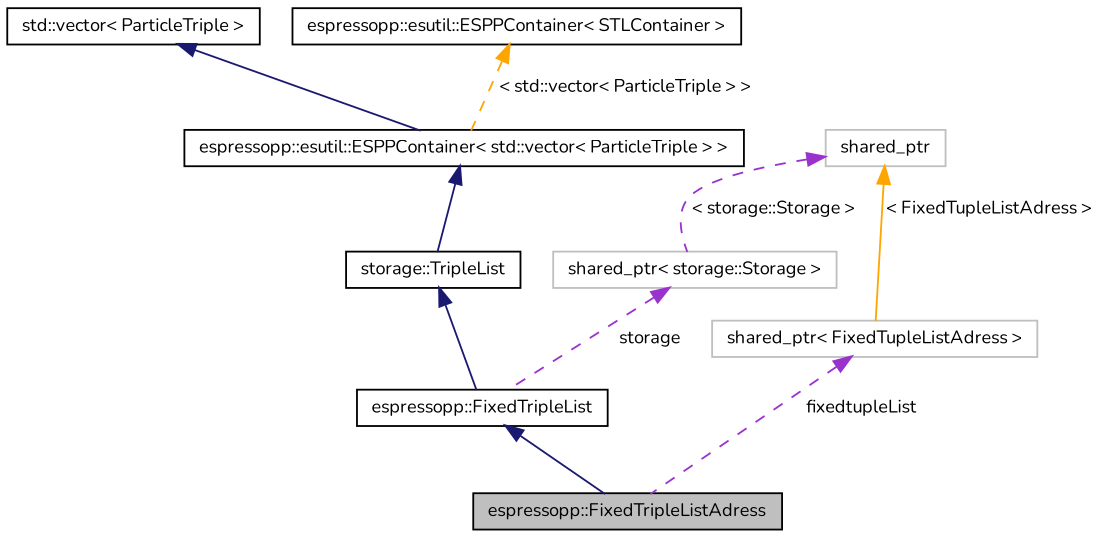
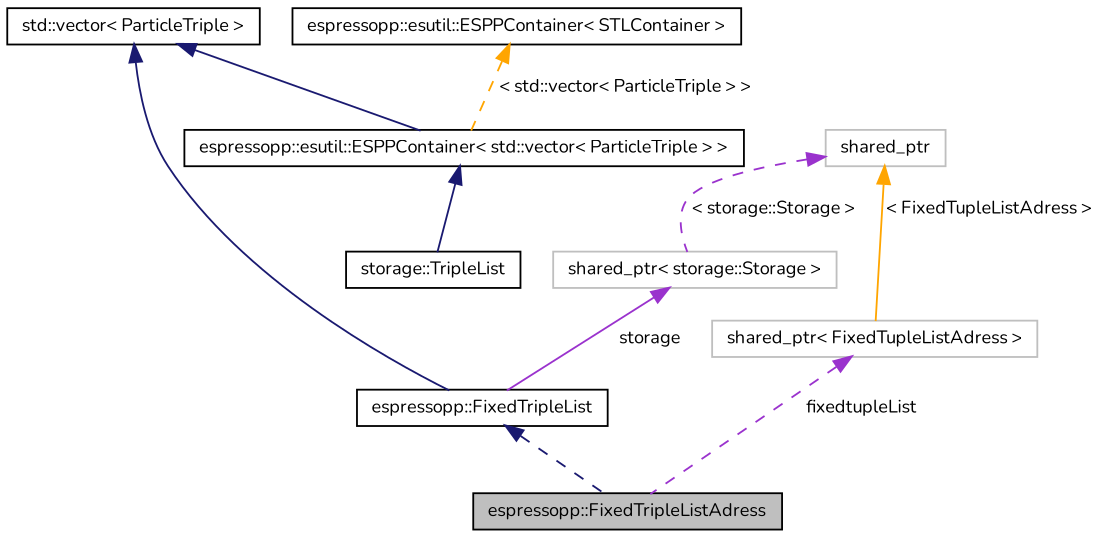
(581, 344) -> (581, 344)
(461, 348) -> (253, 260)
(563, 465) -> (563, 465)
